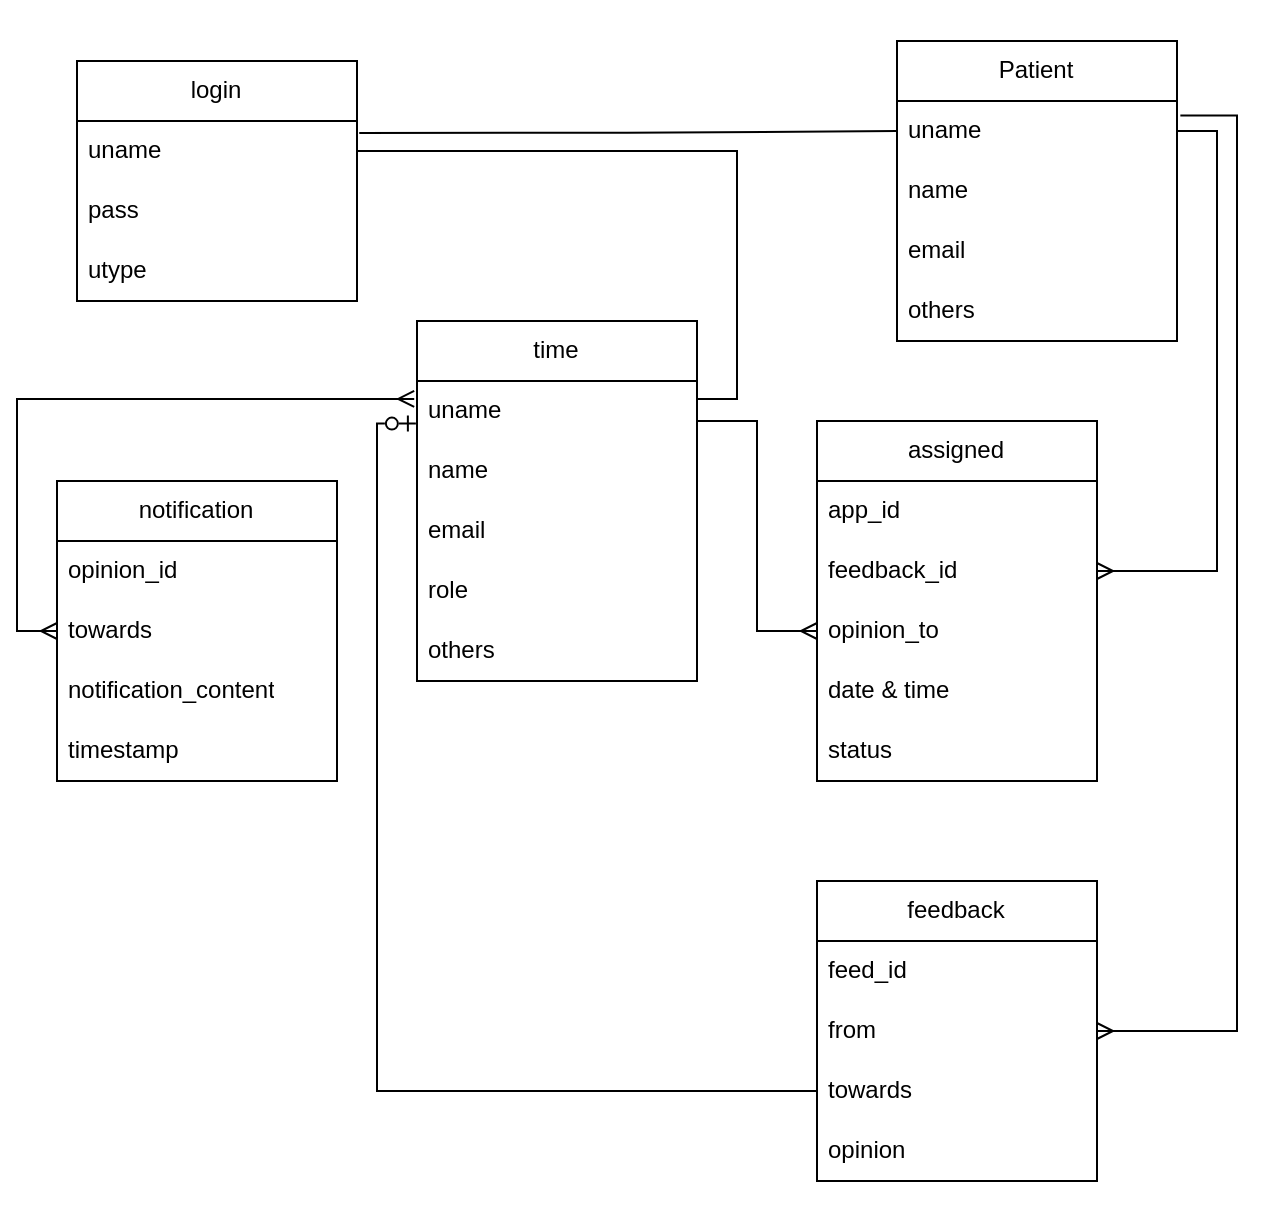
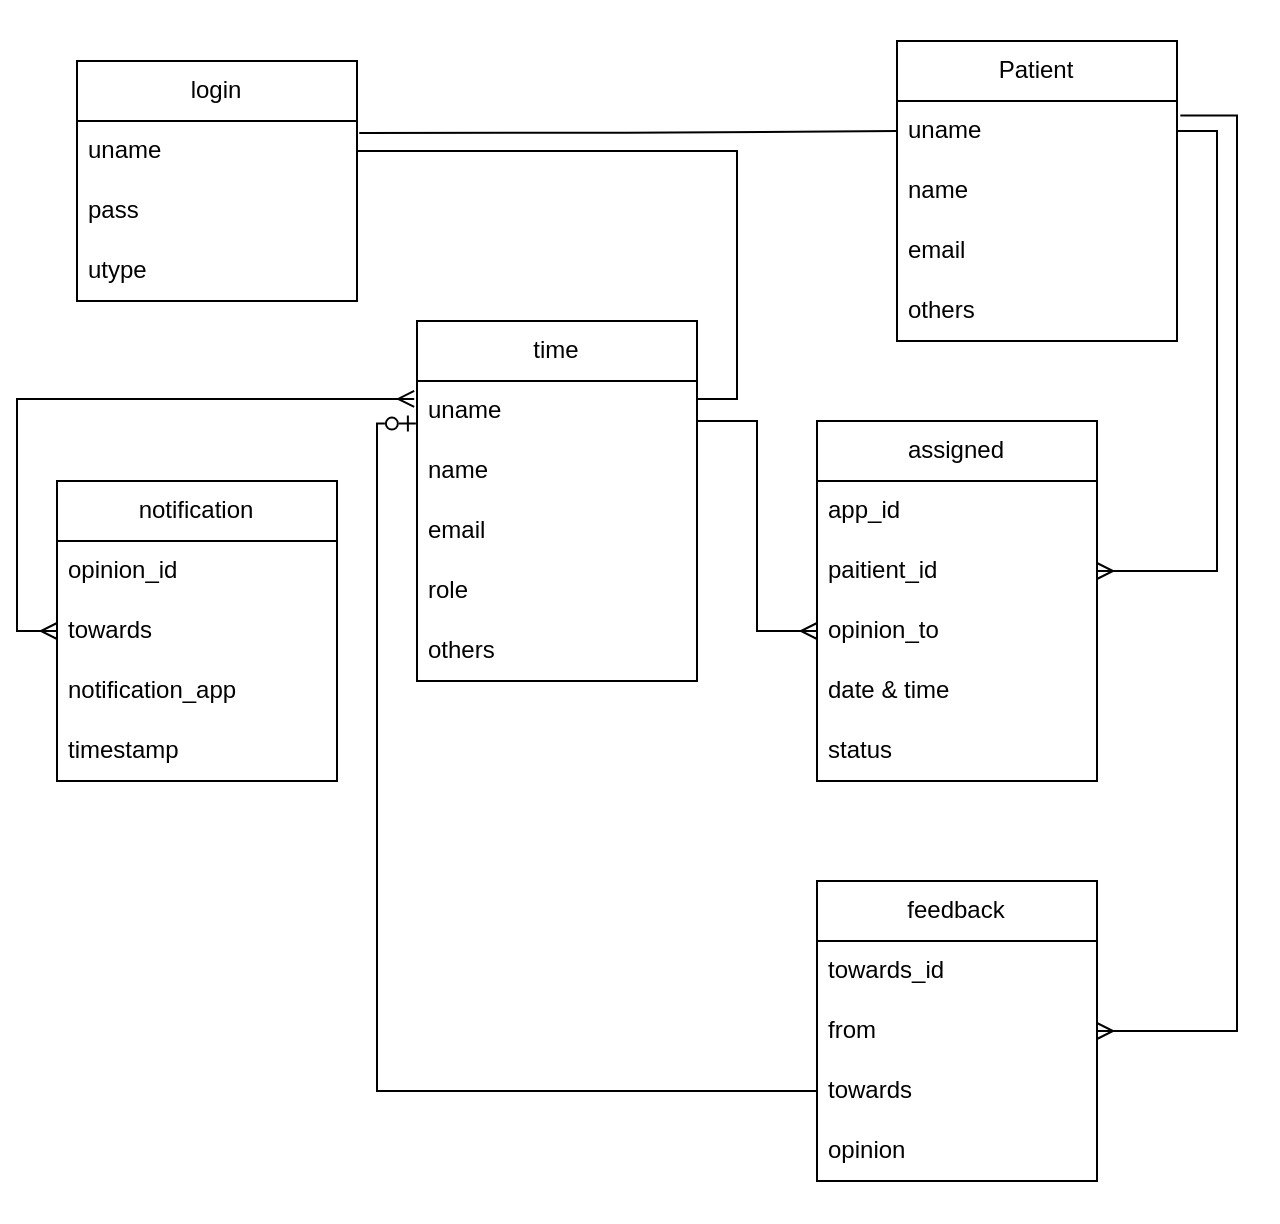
(900, 571) -> (894, 571)
(194, 691) -> (167, 691)
(873, 971) -> (893, 971)
